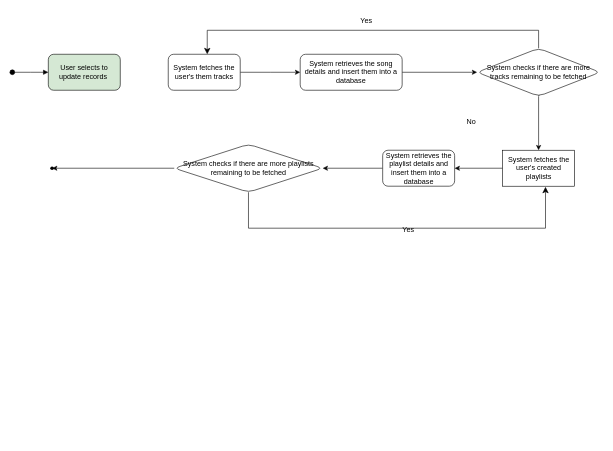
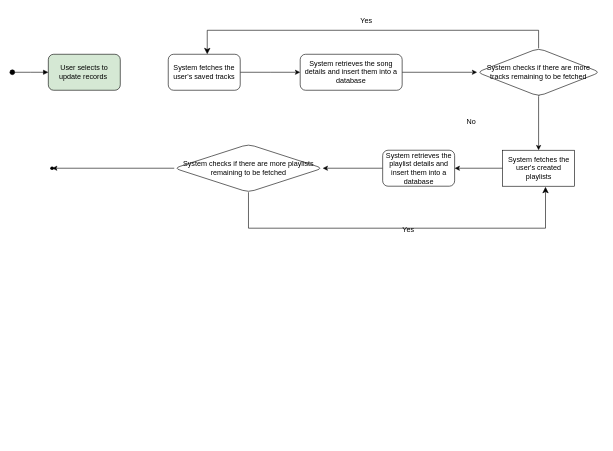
(204, 72) -> (204, 72)
